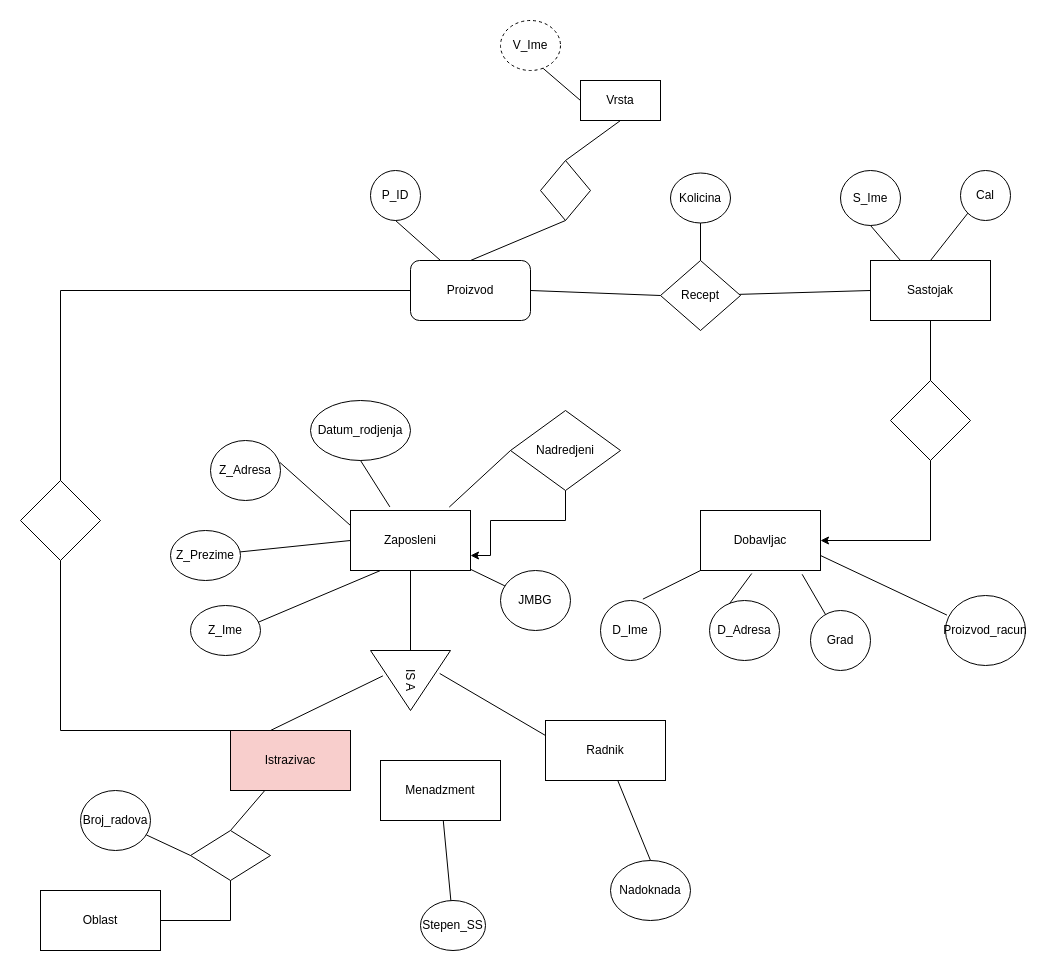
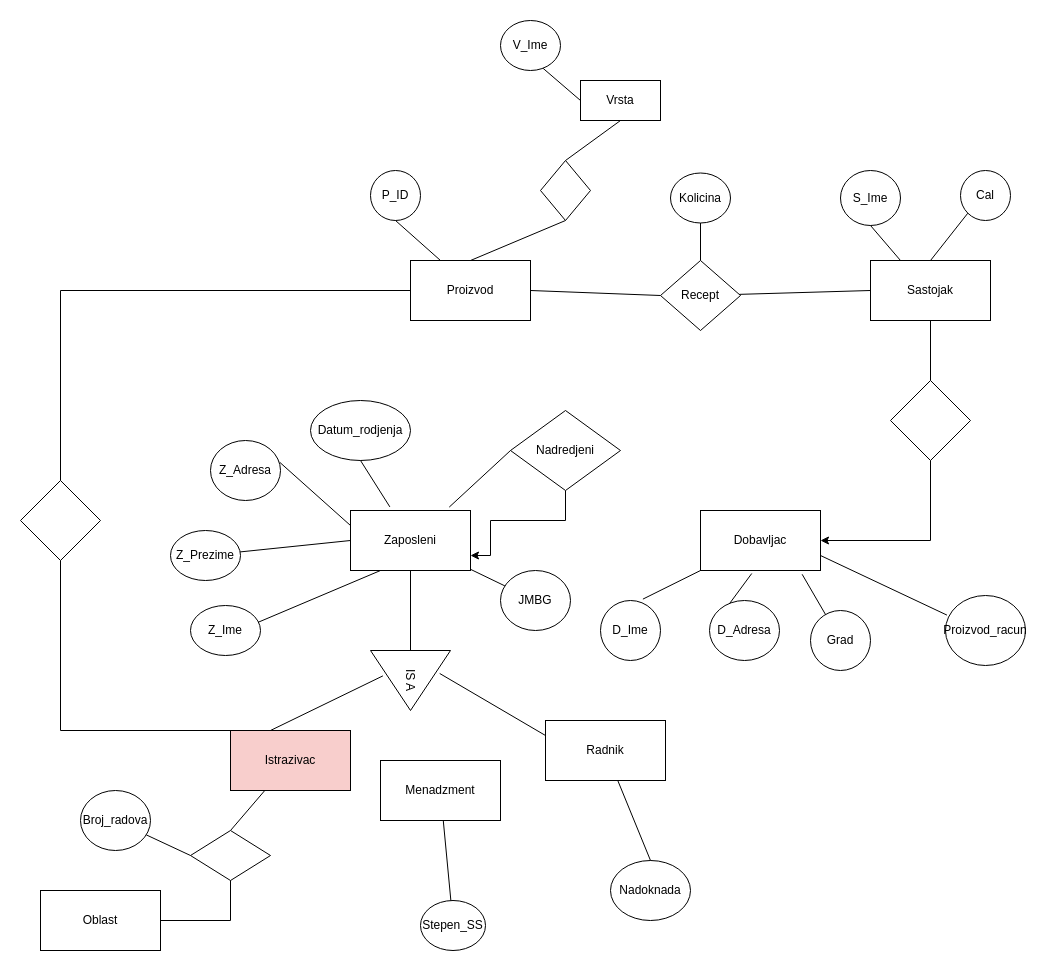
(531, 46) -> (531, 46)
(471, 291) -> (471, 291)
